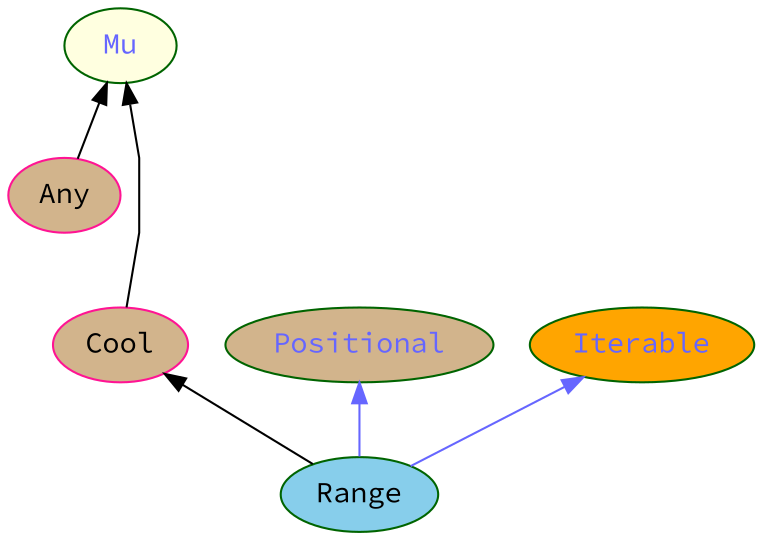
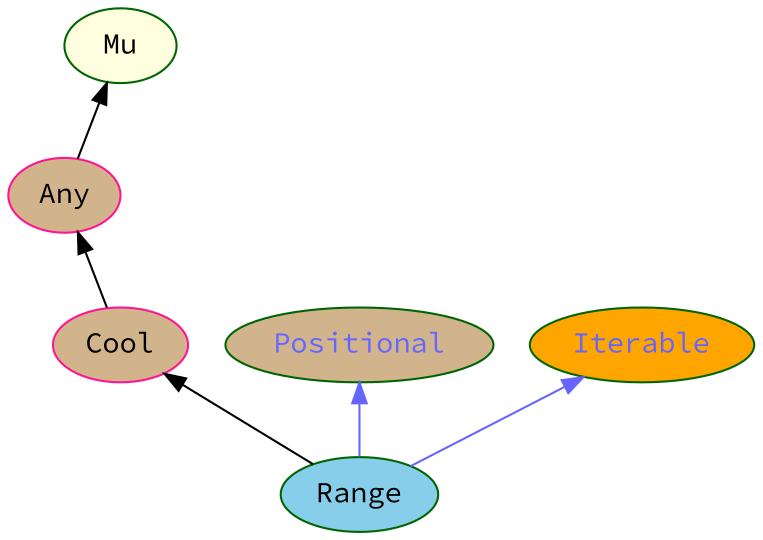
(121, 46) -> (121, 46)
(139, 206) -> (96, 280)
